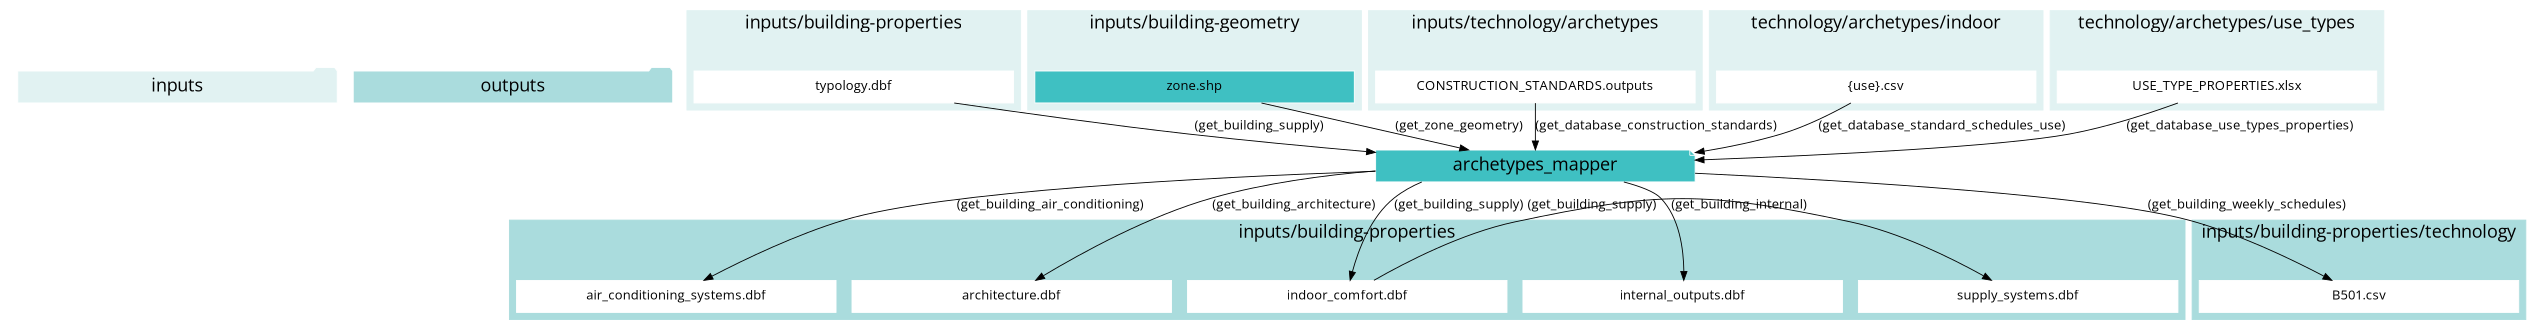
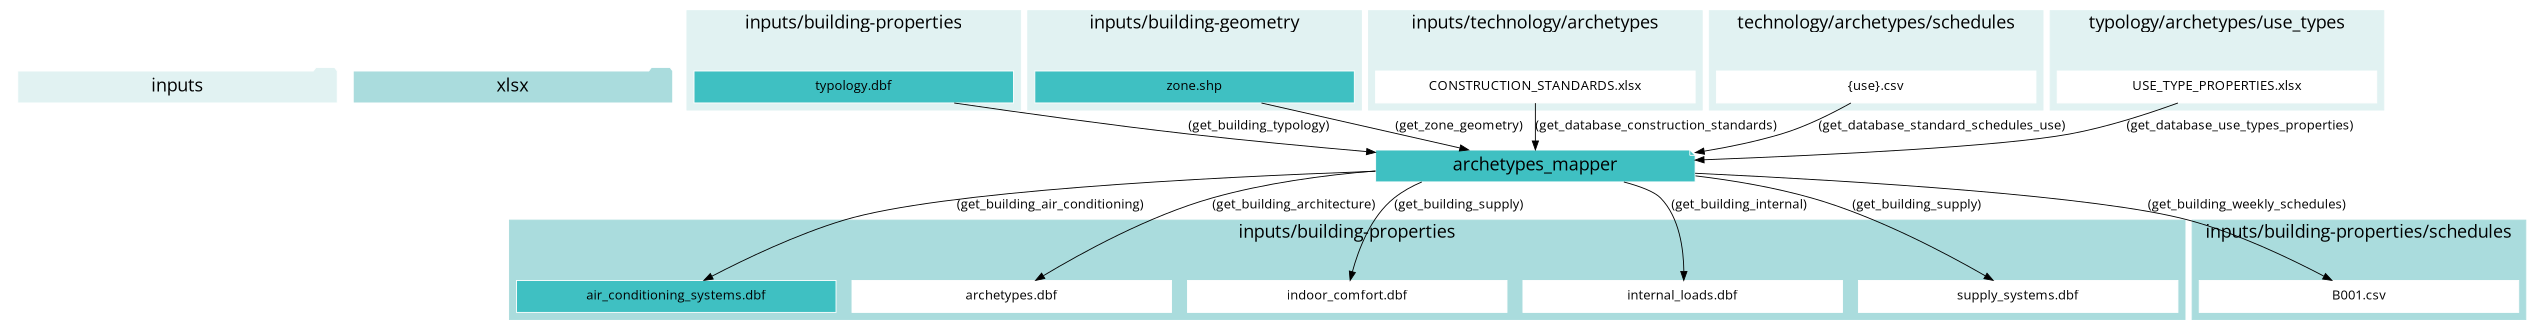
(1876, 24) -> (1876, 24)
(2217, 24) -> (2217, 24)
(513, 87) -> (513, 87)
(854, 87) -> (854, 87)
(1535, 87) -> (1535, 87)
(1259, 126) -> (1259, 126)
(1678, 199) -> (1846, 209)
(2359, 233) -> (2359, 233)
(676, 296) -> (676, 296)
(1012, 296) -> (1012, 296)
(1683, 296) -> (1683, 296)
(2359, 296) -> (2359, 296)
